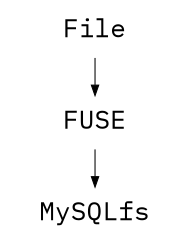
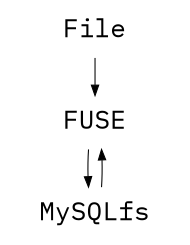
none -> (102, 174)
